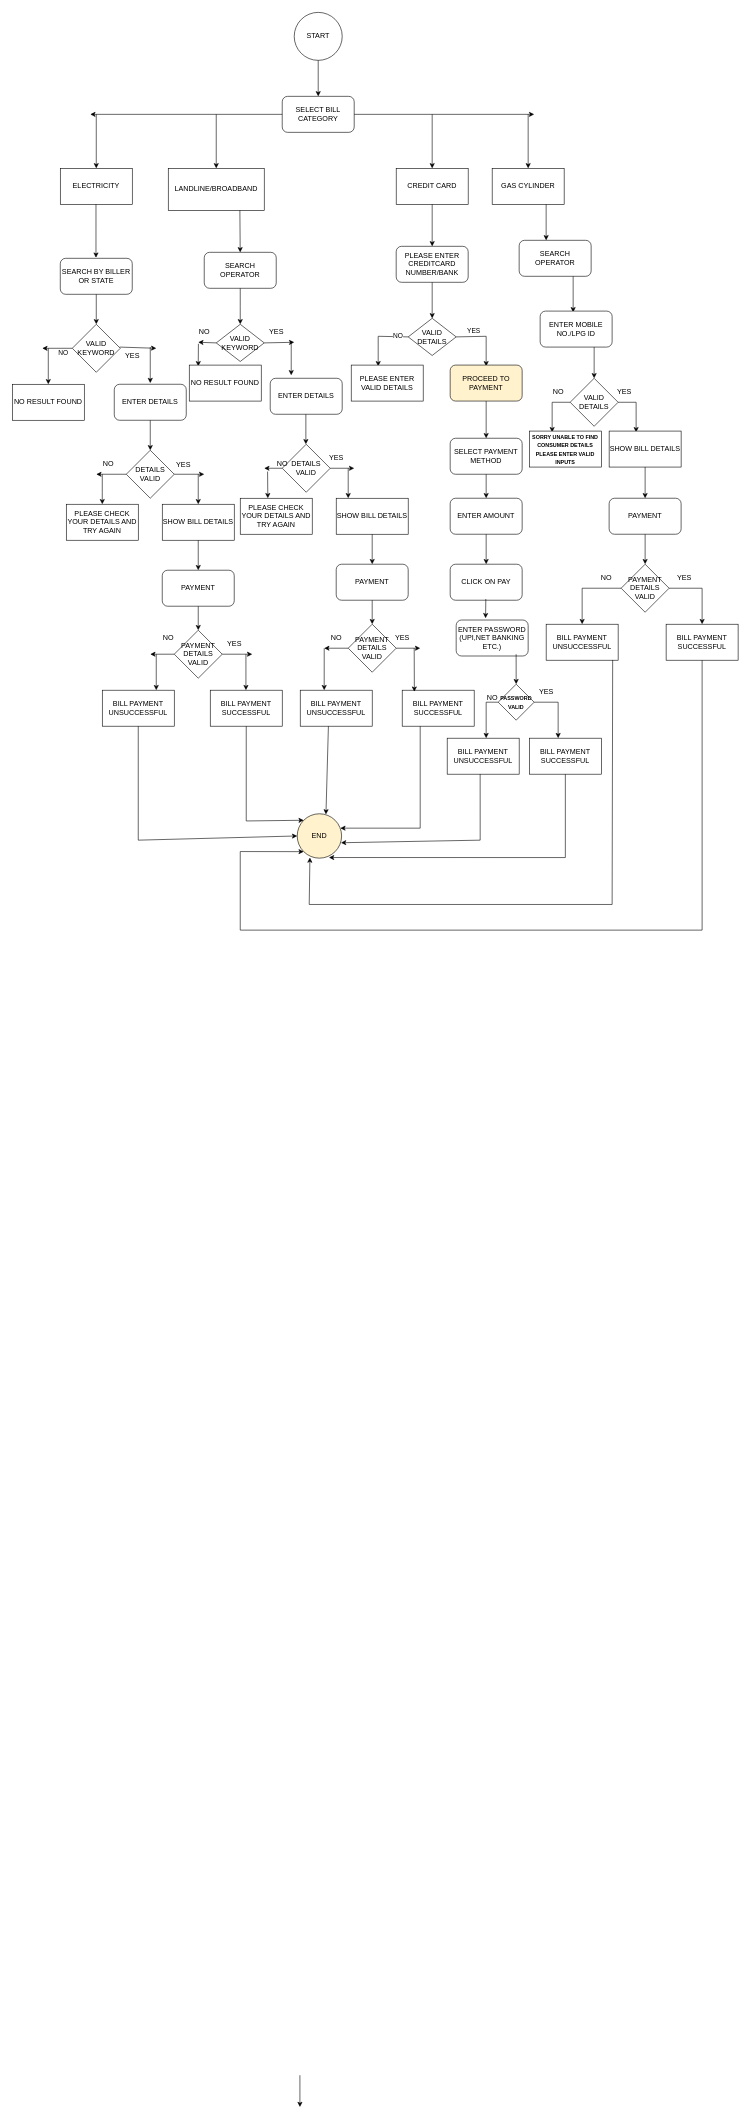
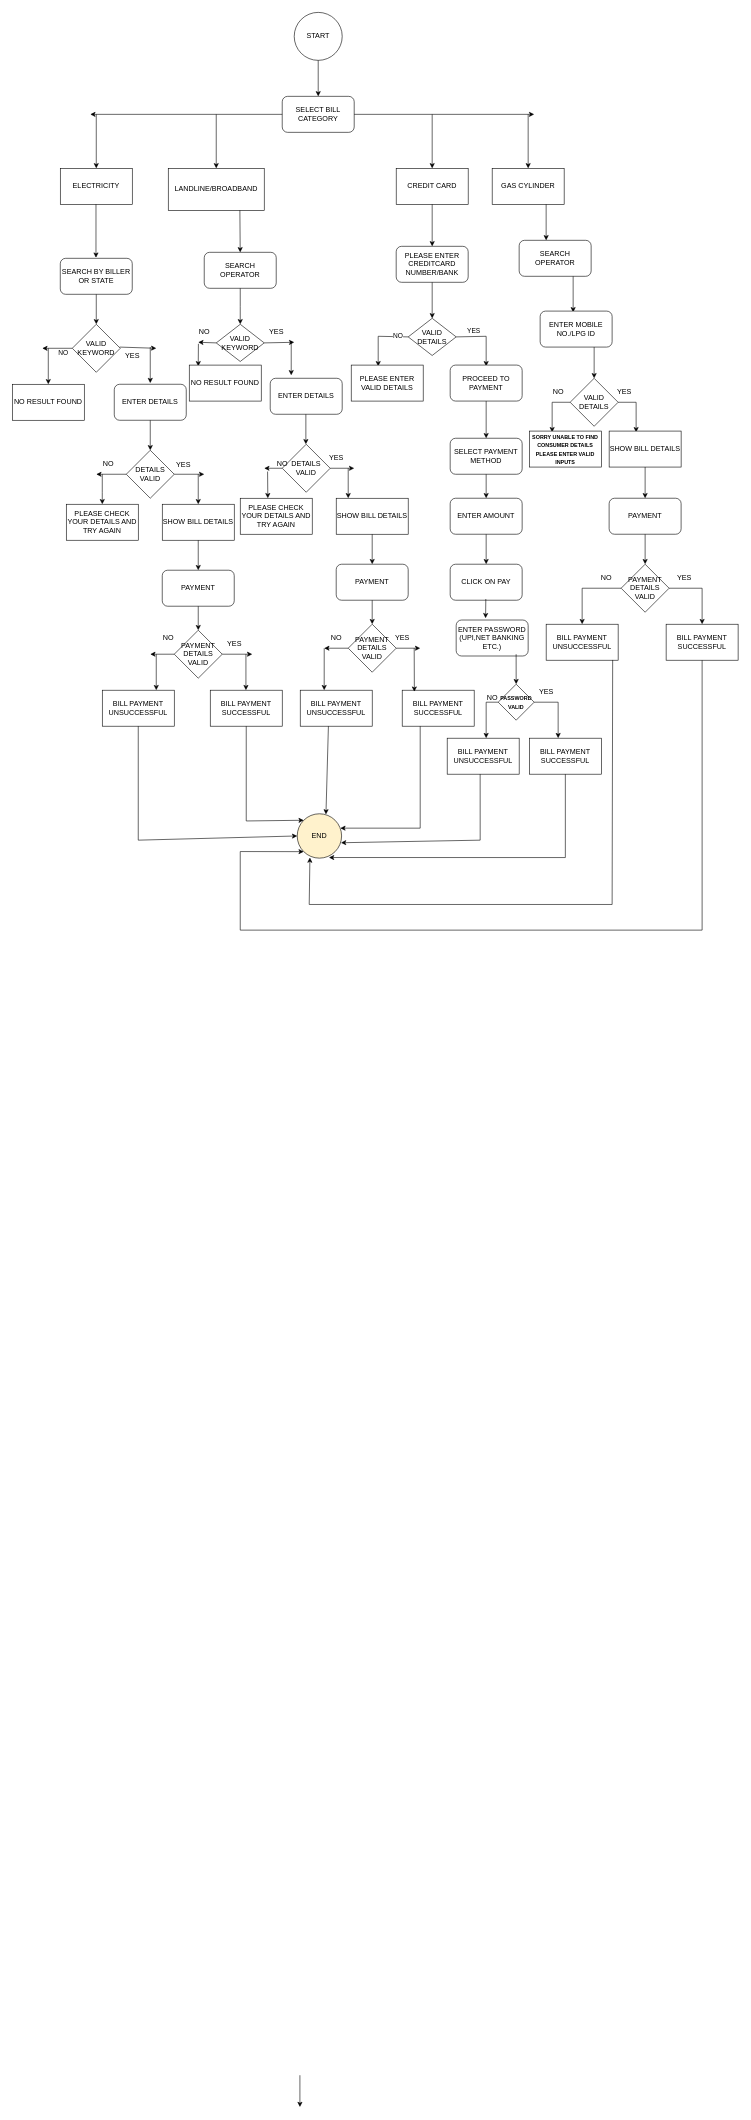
(486, 383) -> (486, 383)
